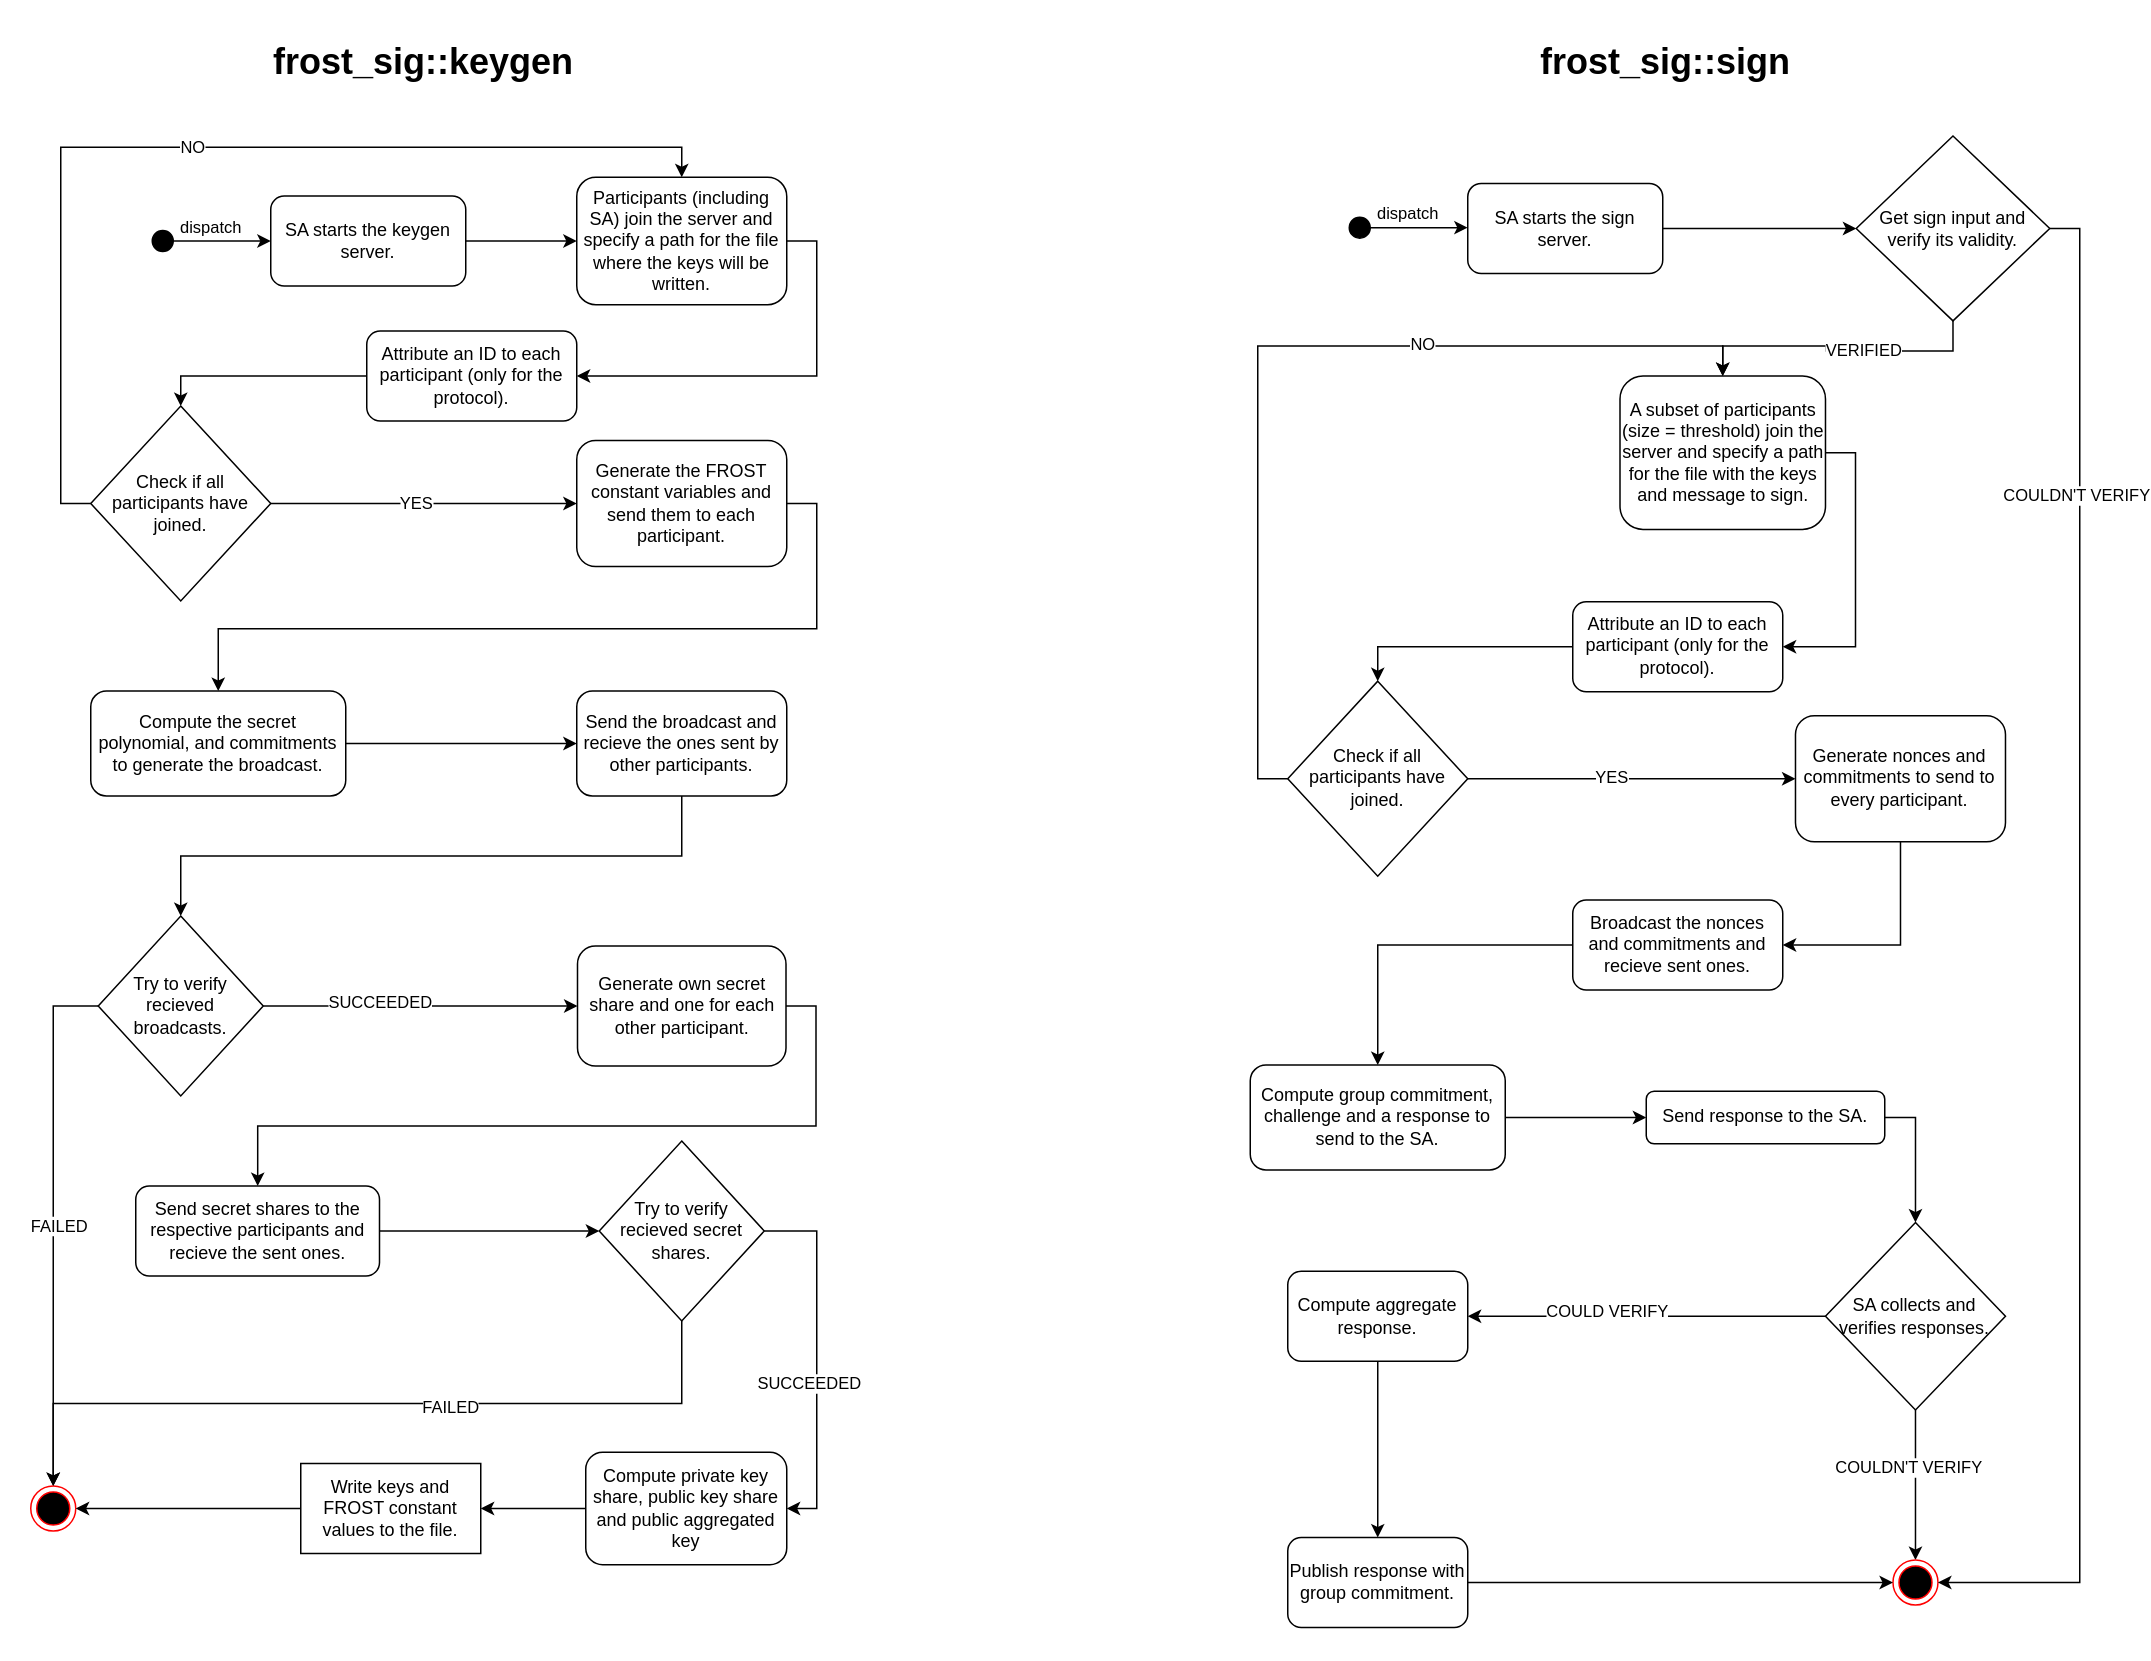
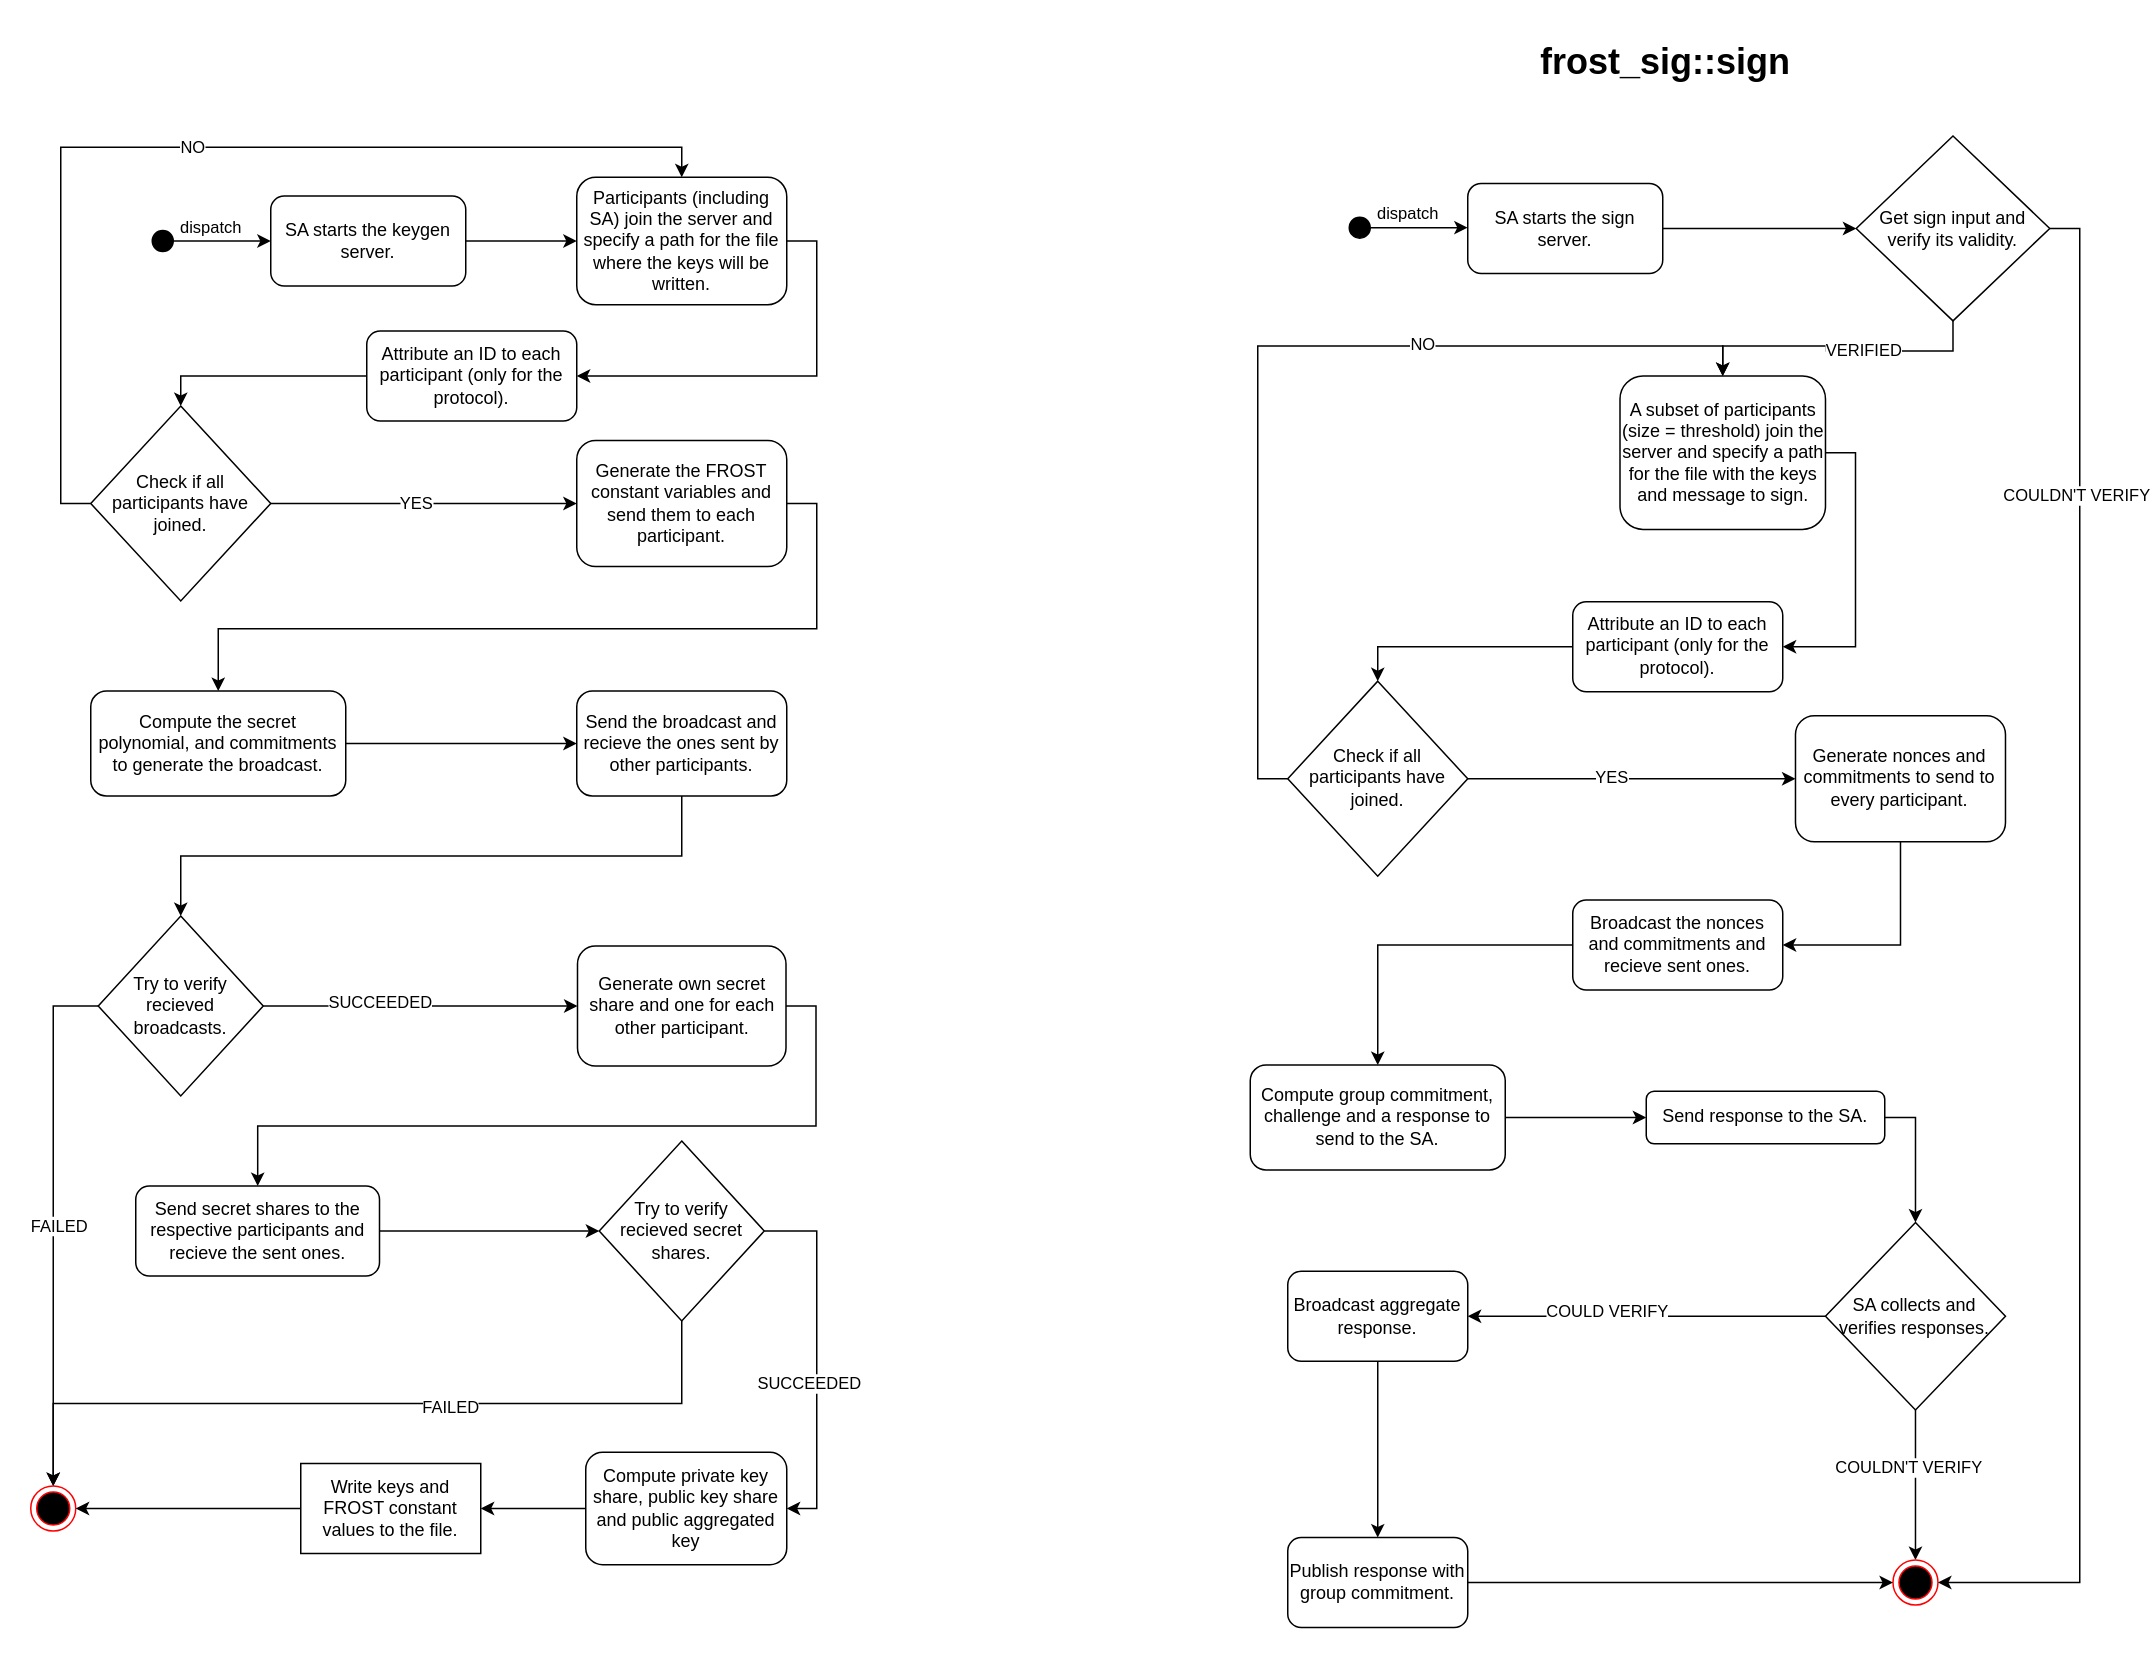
(424, 61) -> none
(1378, 1316) -> (1378, 1316)
